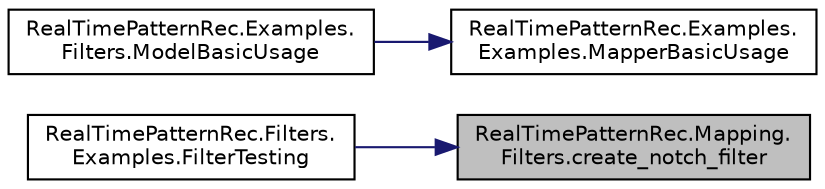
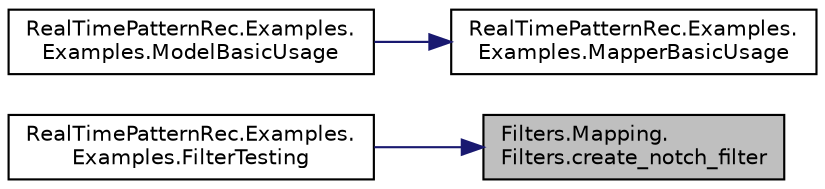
(191, 42) -> (191, 42)
(191, 147) -> (191, 147)
(634, 147) -> (634, 147)
